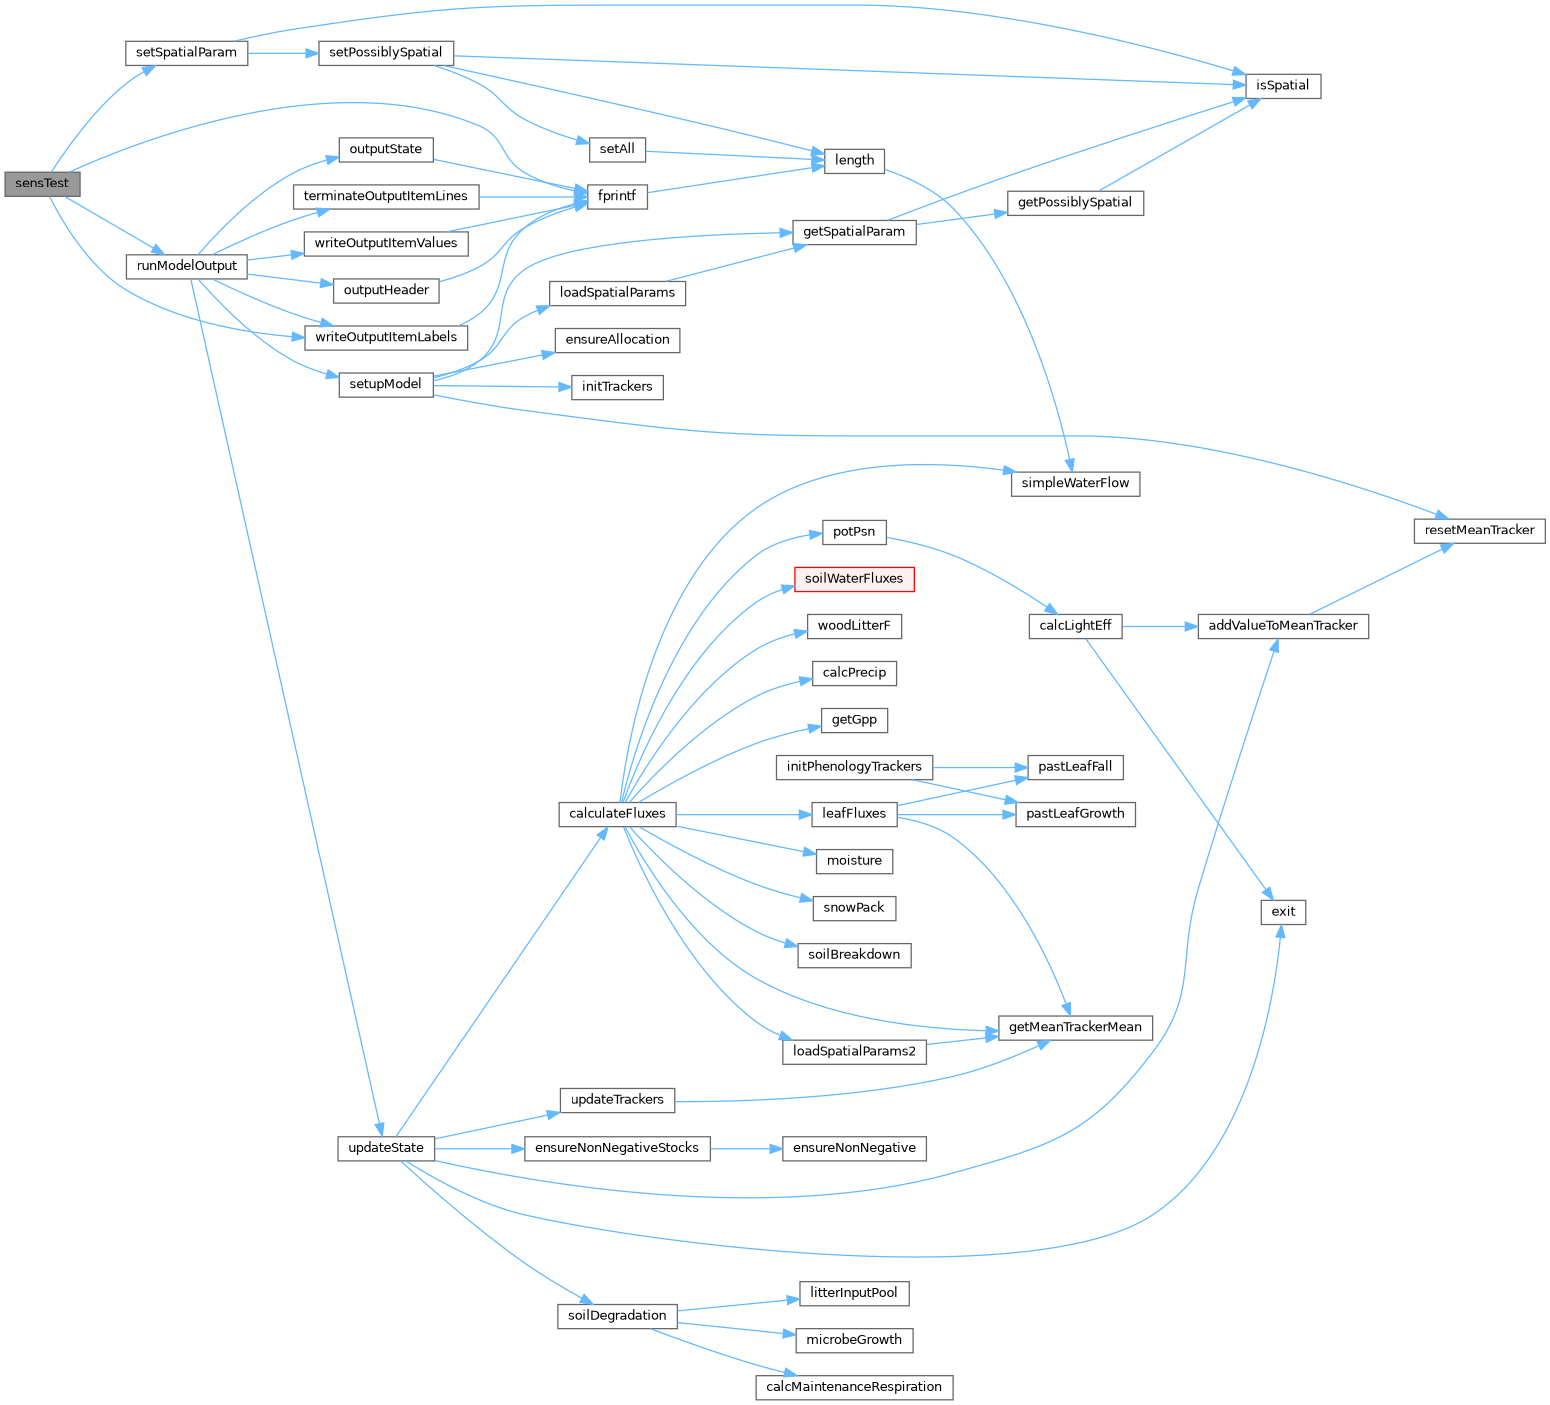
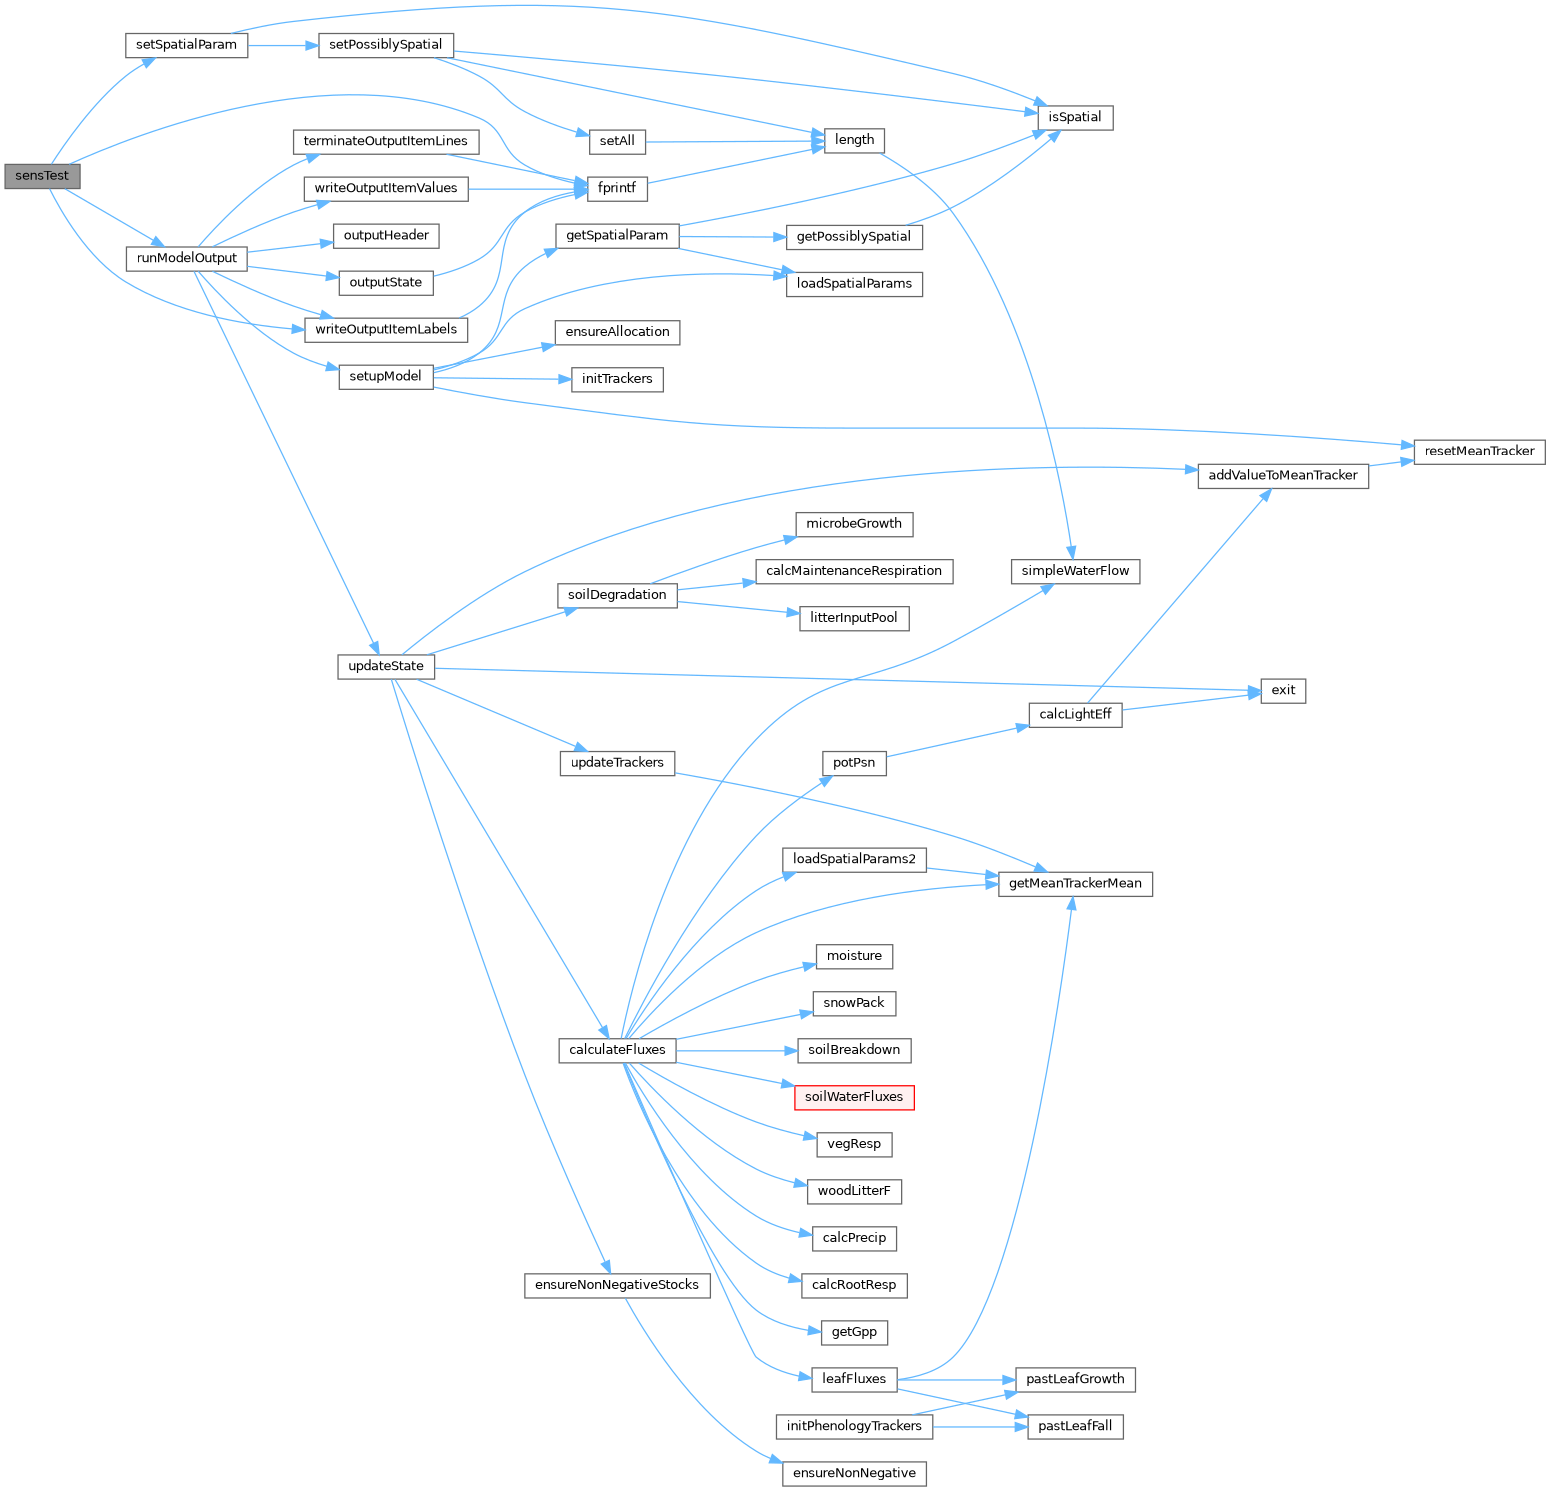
(498, 252) -> none
(730, 265) -> (730, 259)
none -> (855, 1145)
none -> (855, 1286)
